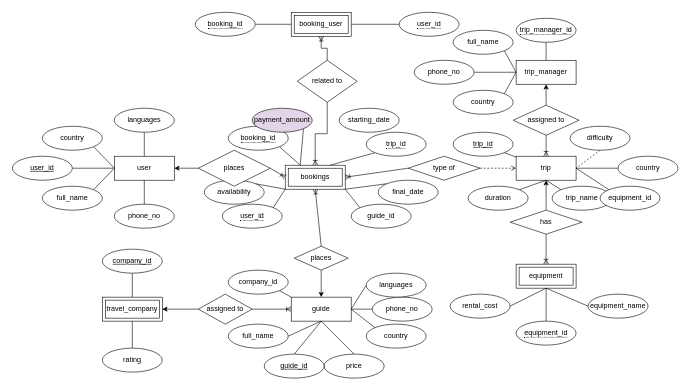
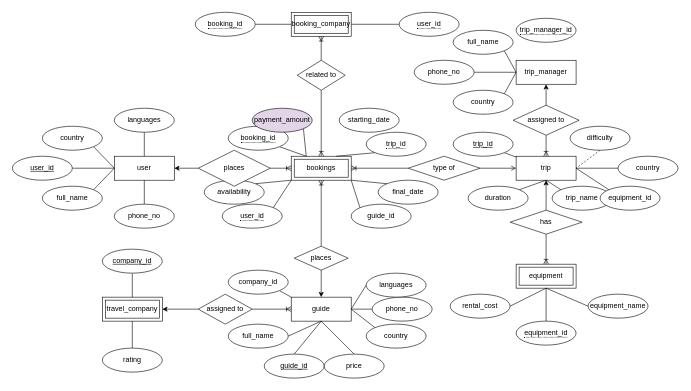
(321, 24) -> (321, 24)
(546, 51) -> none
(327, 81) -> (321, 75)
(497, 168) -> (497, 168)
(315, 177) -> (321, 168)
